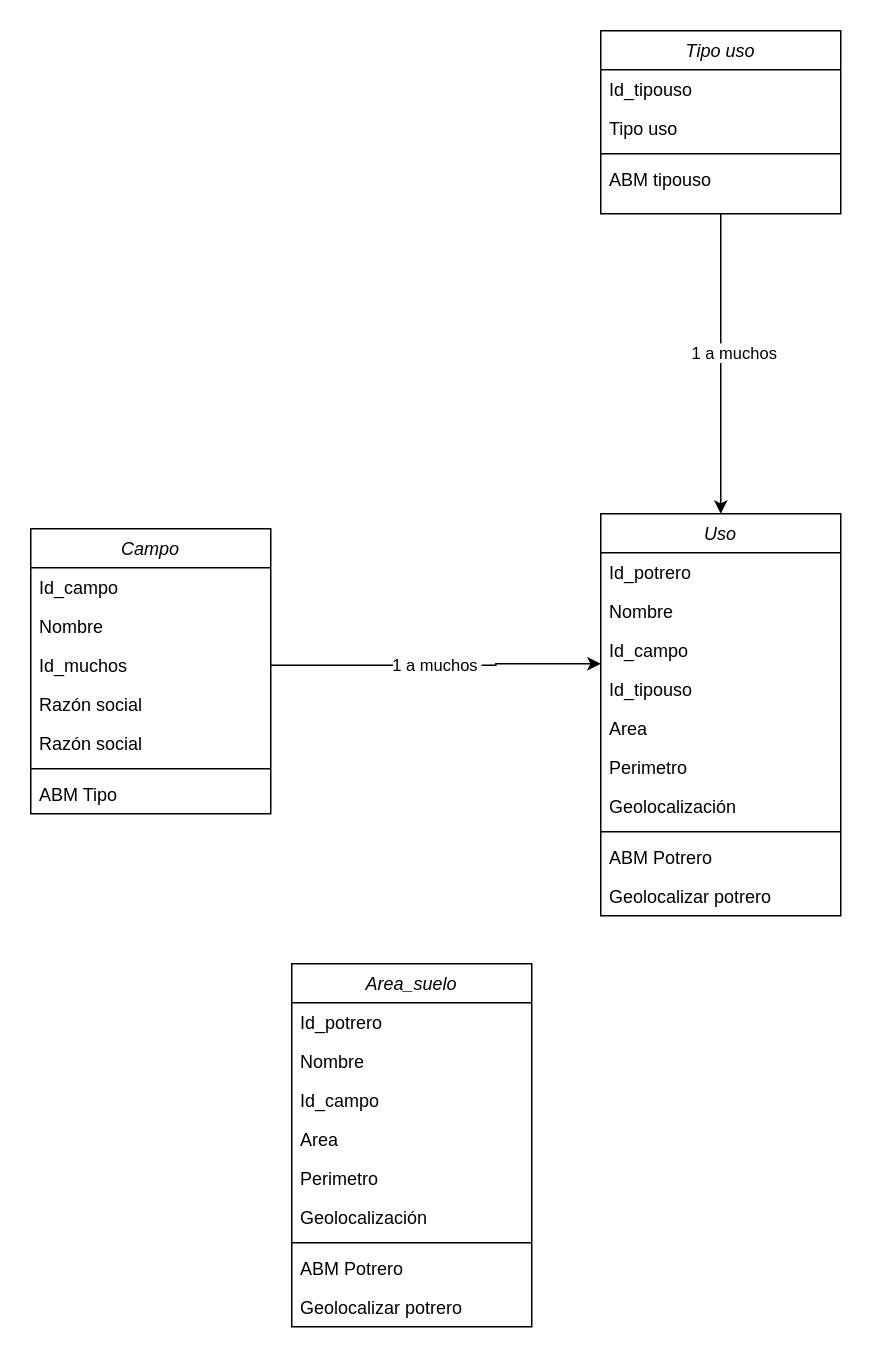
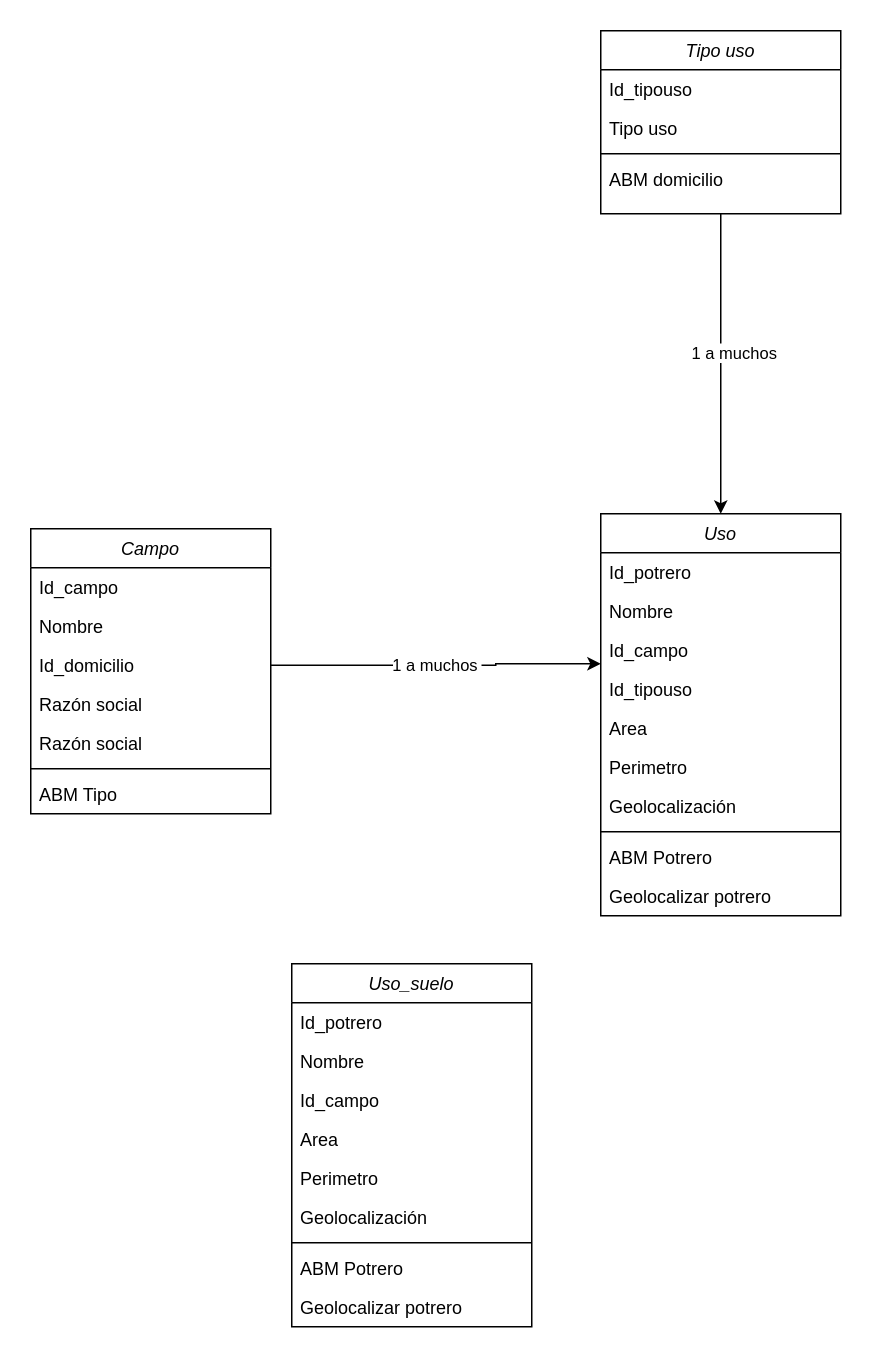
(660, 180) -> (663, 180)
(84, 666) -> (90, 666)
(411, 984) -> (411, 984)
